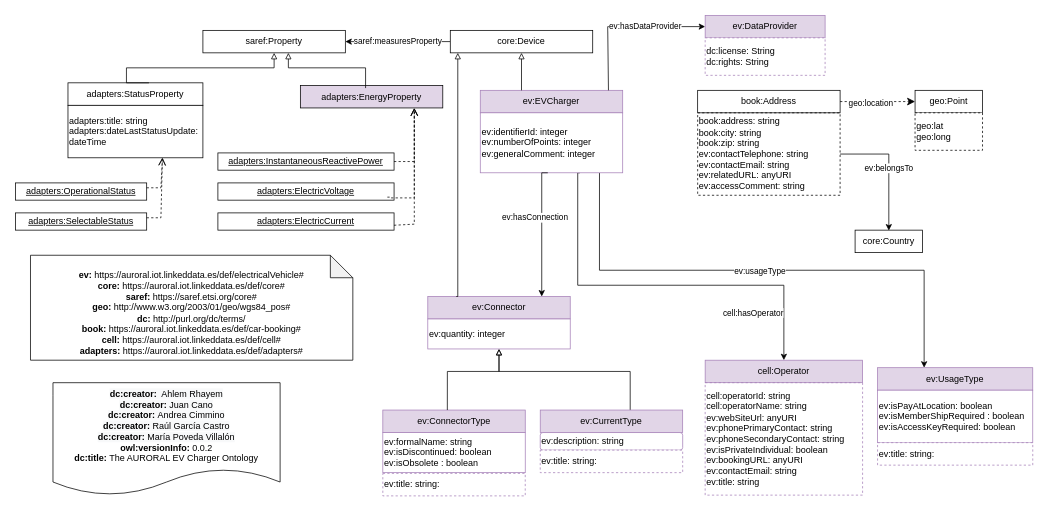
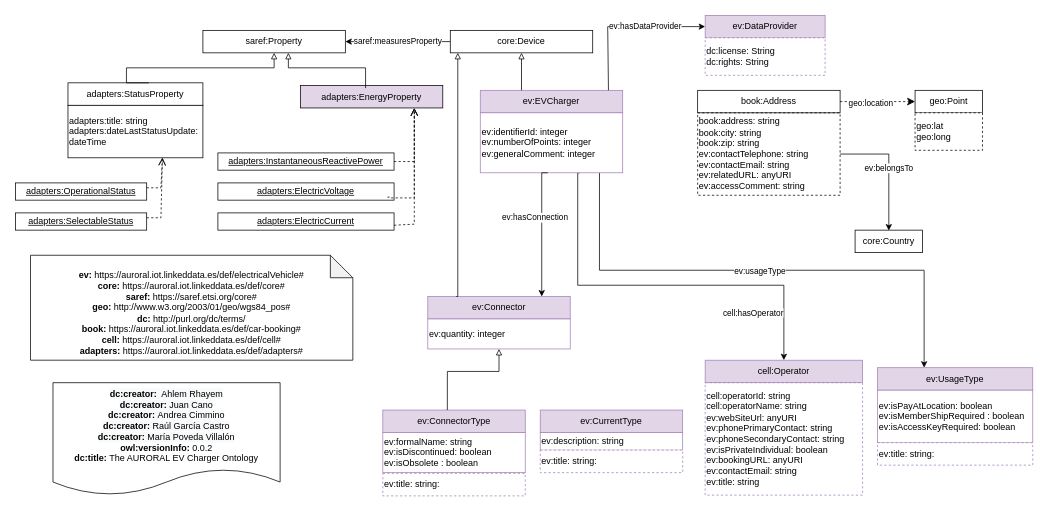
(584, 372) -> none
(612, 442) -> (612, 442)
